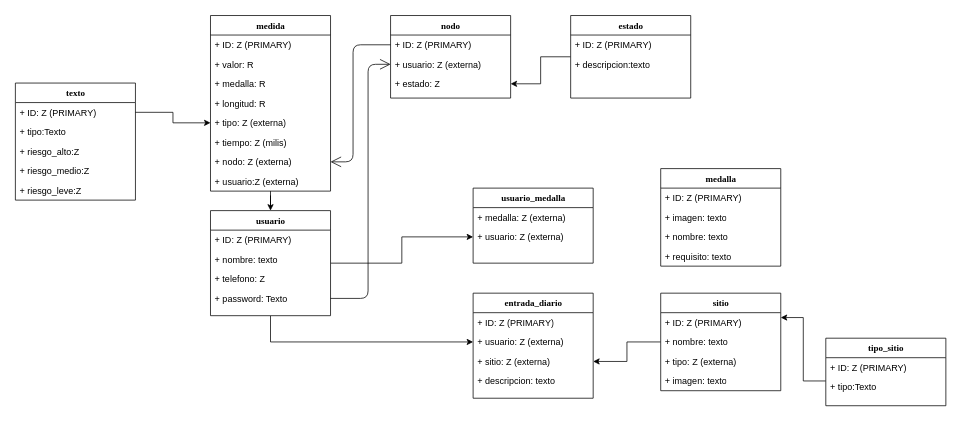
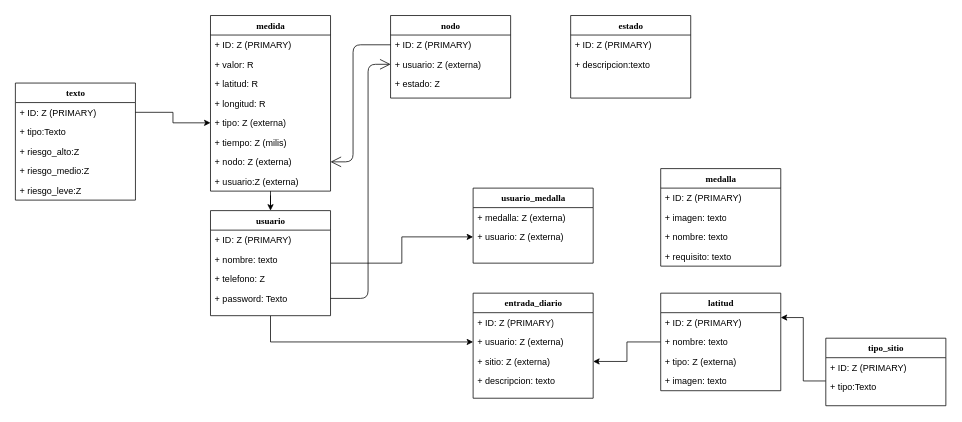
(540, 68) -> none
(239, 85) -> (239, 85)
(721, 304) -> (721, 304)
